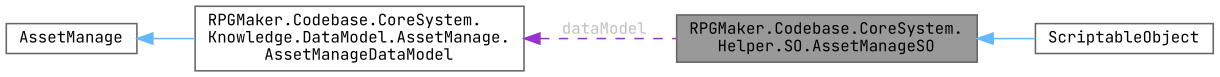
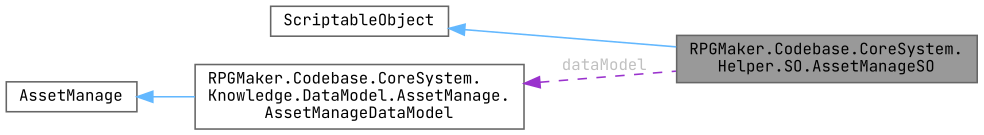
(1014, 39) -> (571, 38)
